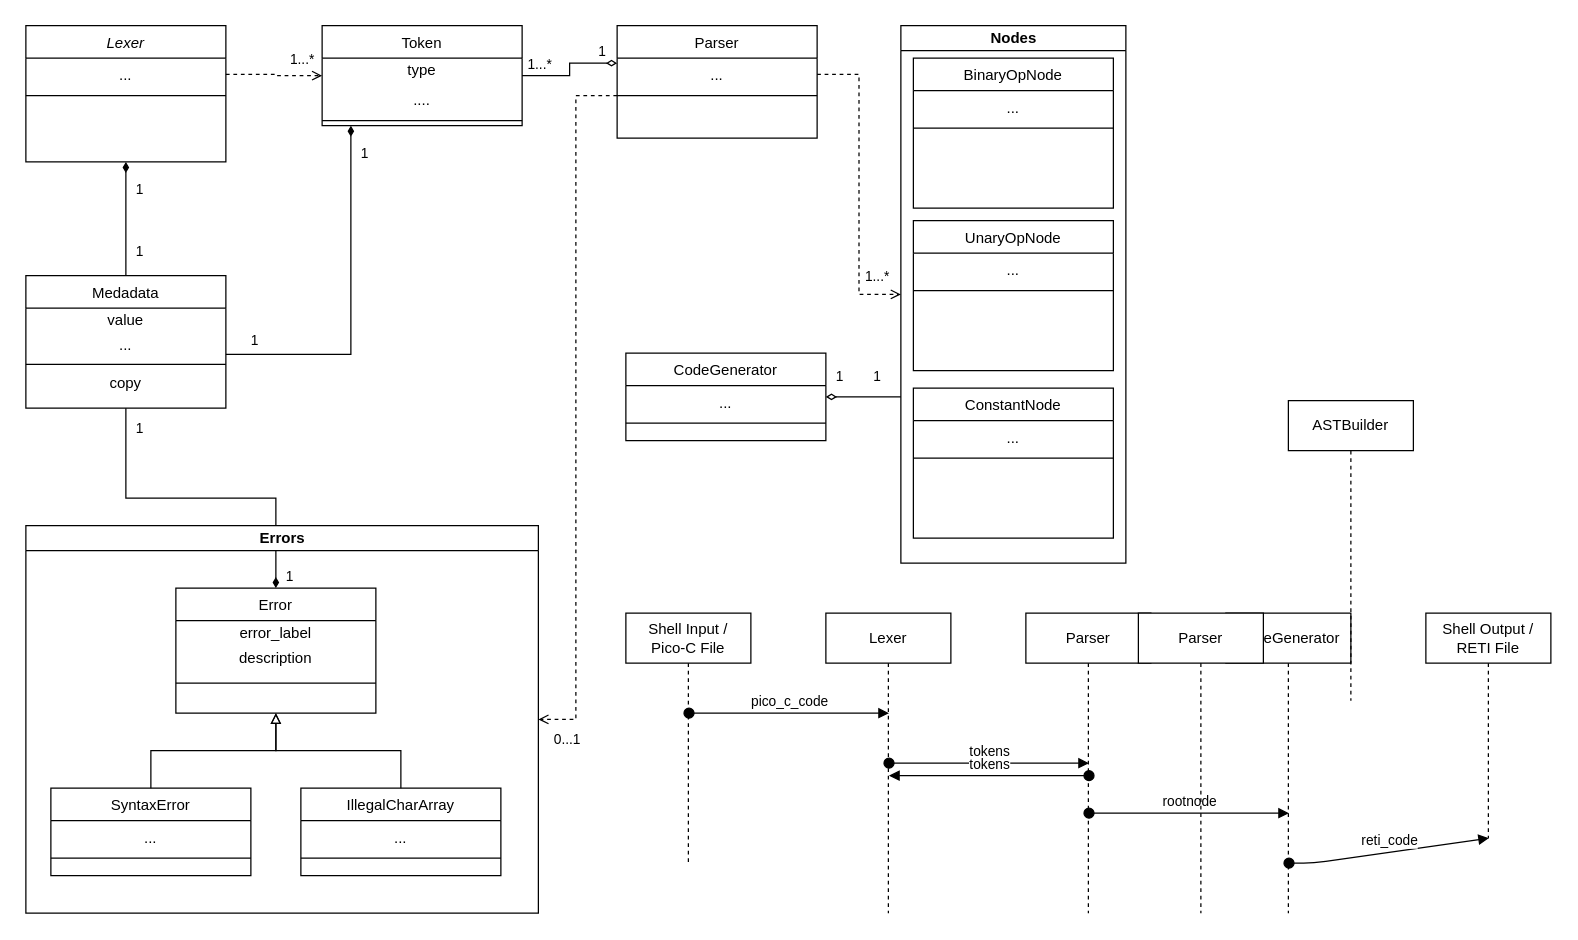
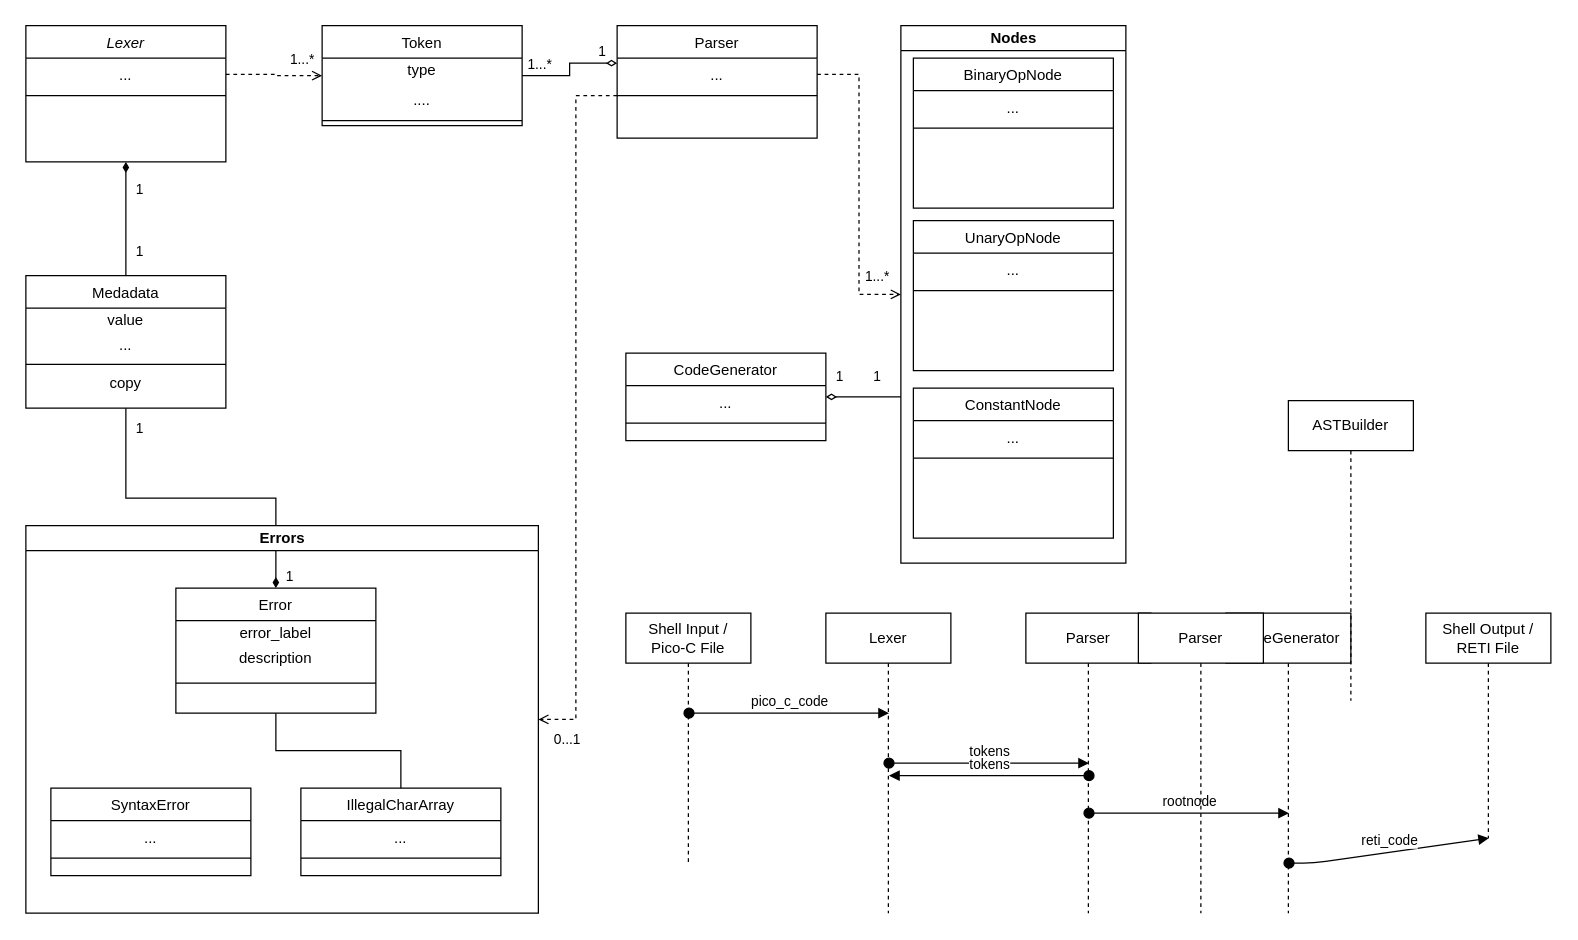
(351, 307) -> none
(194, 751) -> none
(276, 751) -> (276, 719)
